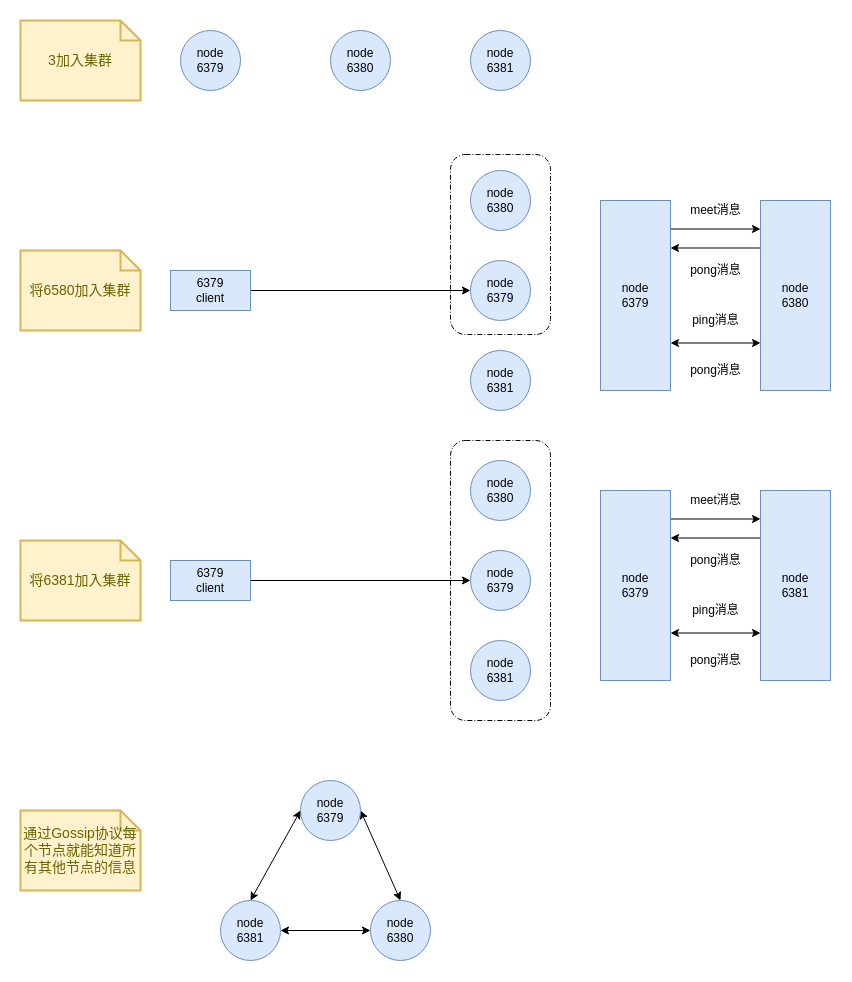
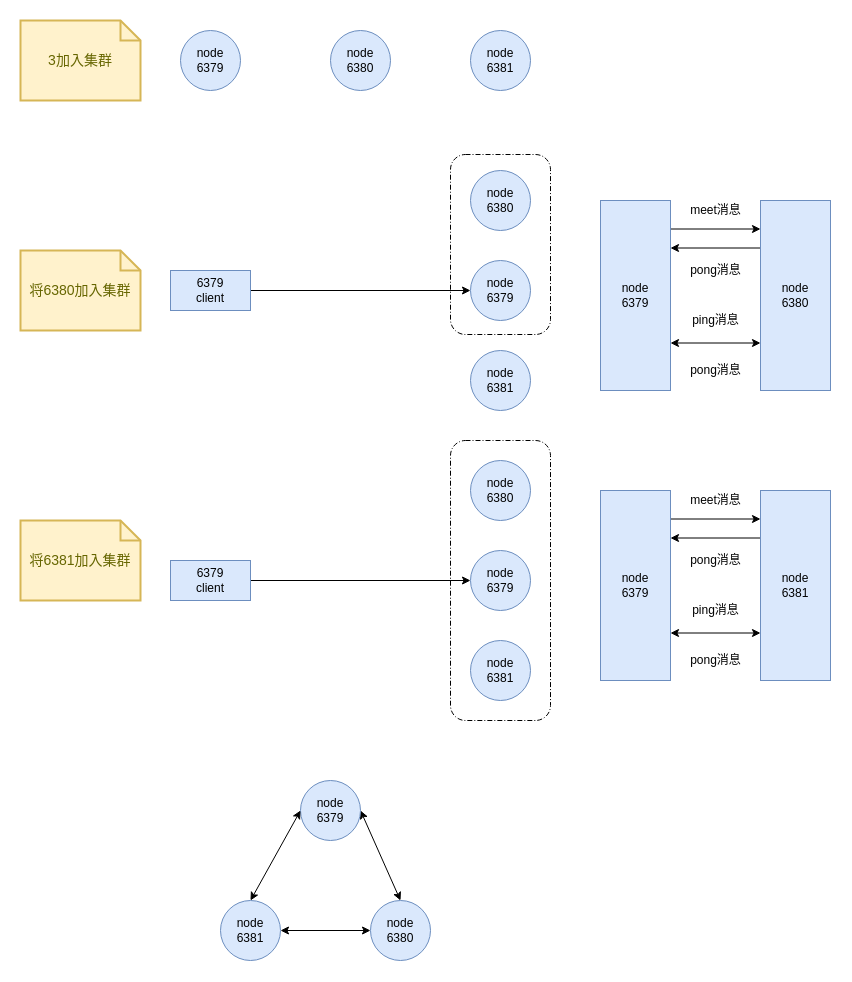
(81, 291) -> (81, 291)
(81, 581) -> (81, 561)
(81, 851) -> none
